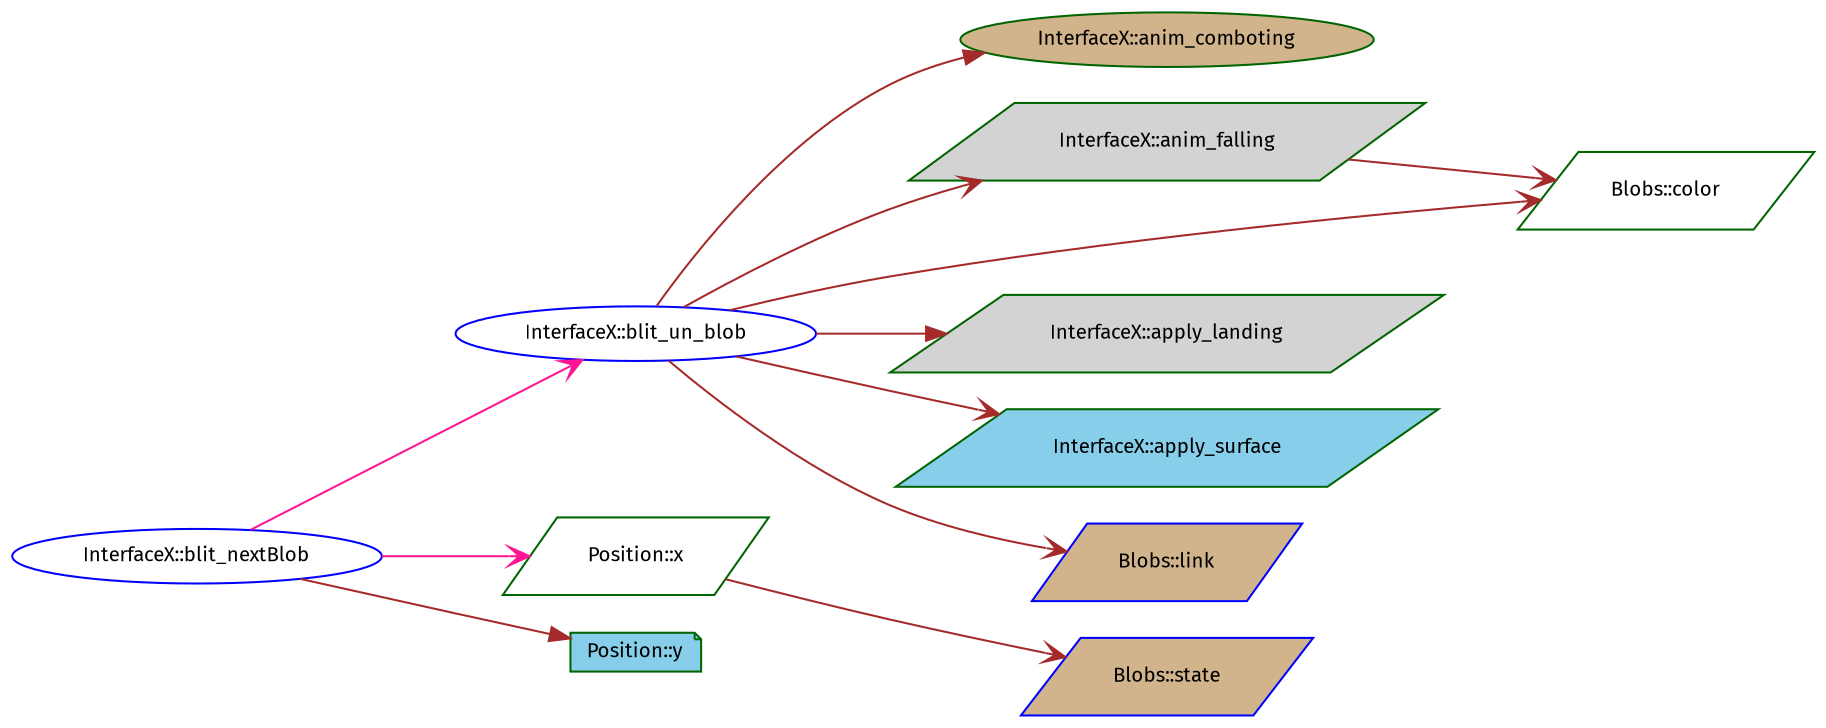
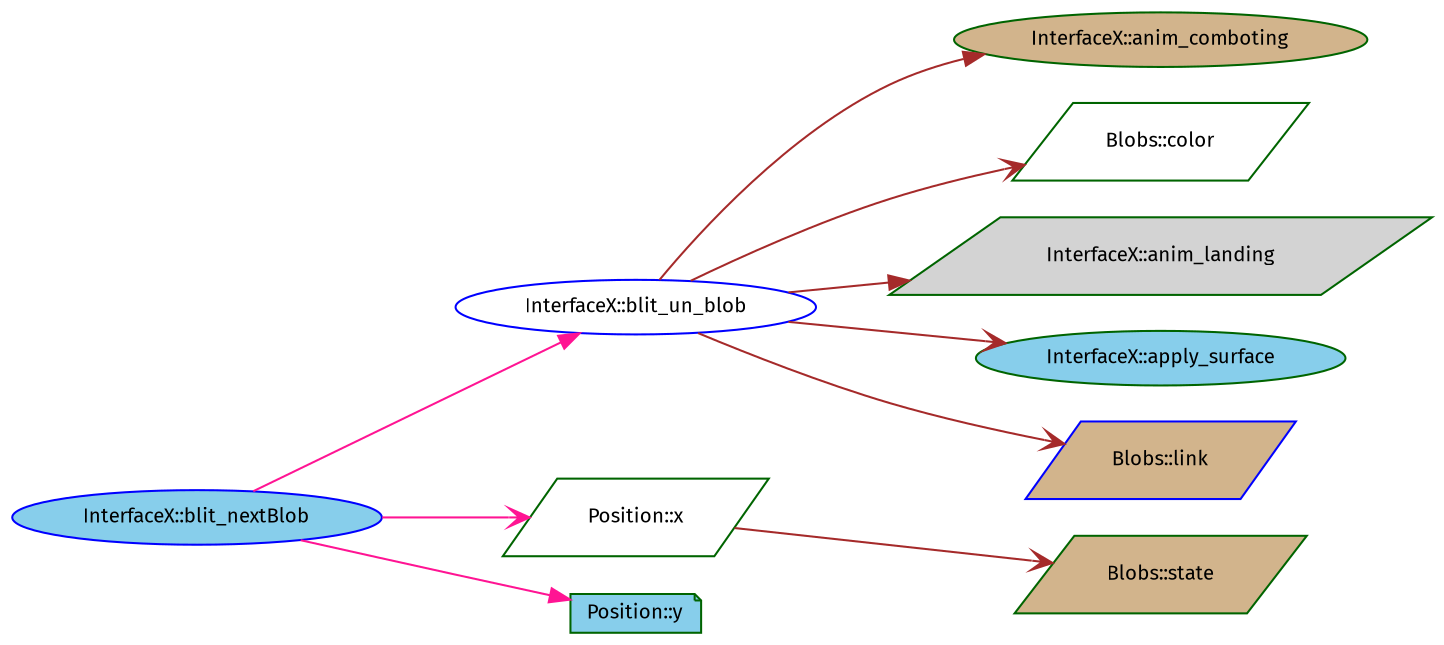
(1167, 142) -> none
(1167, 334) -> (1161, 256)
(1167, 448) -> (1161, 358)
(407, 450) -> (407, 417)
(197, 556) -> (197, 517)
(425, 607) -> (425, 568)
(1167, 677) -> (1161, 575)
